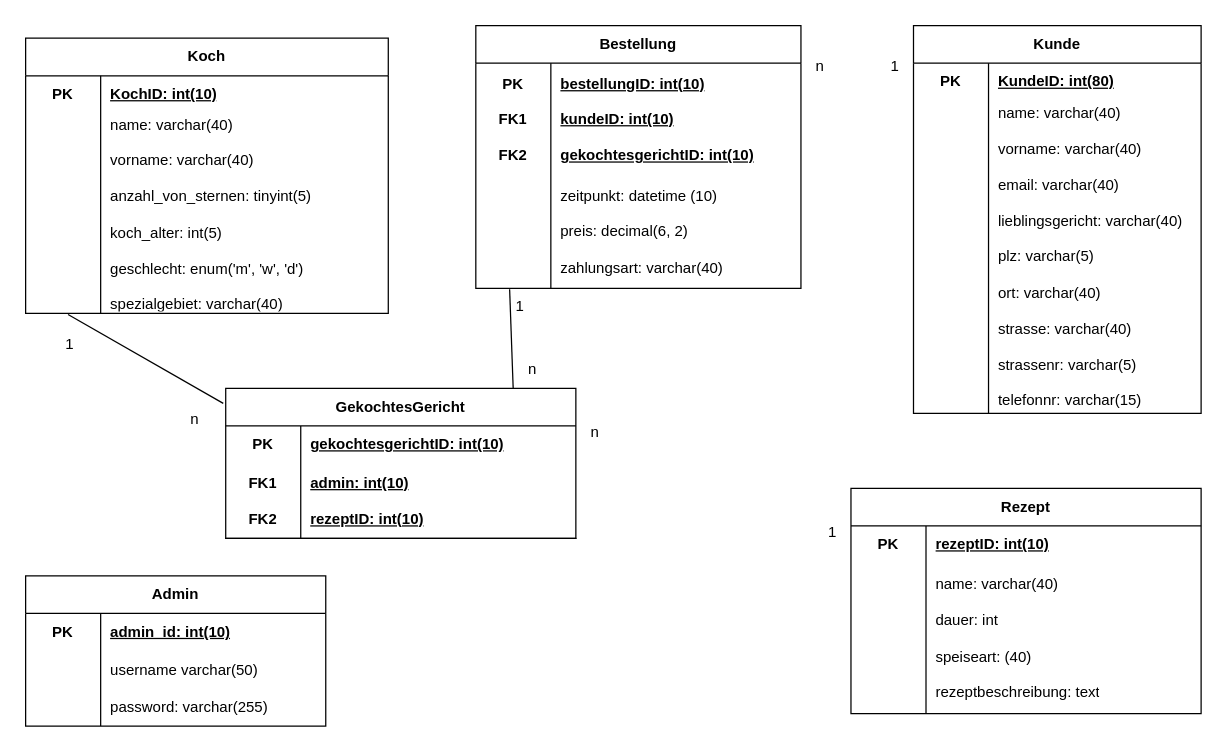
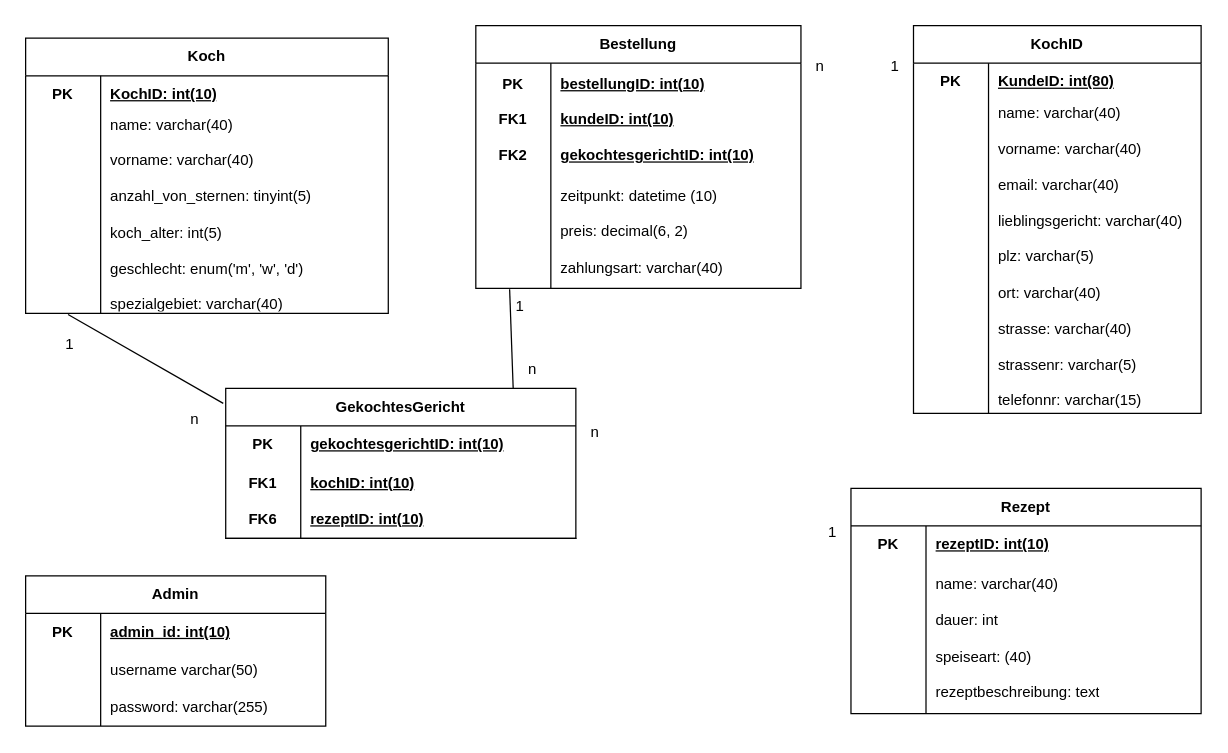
(1057, 44) -> (1057, 44)
(263, 501) -> (263, 501)
(376, 501) -> (376, 501)
